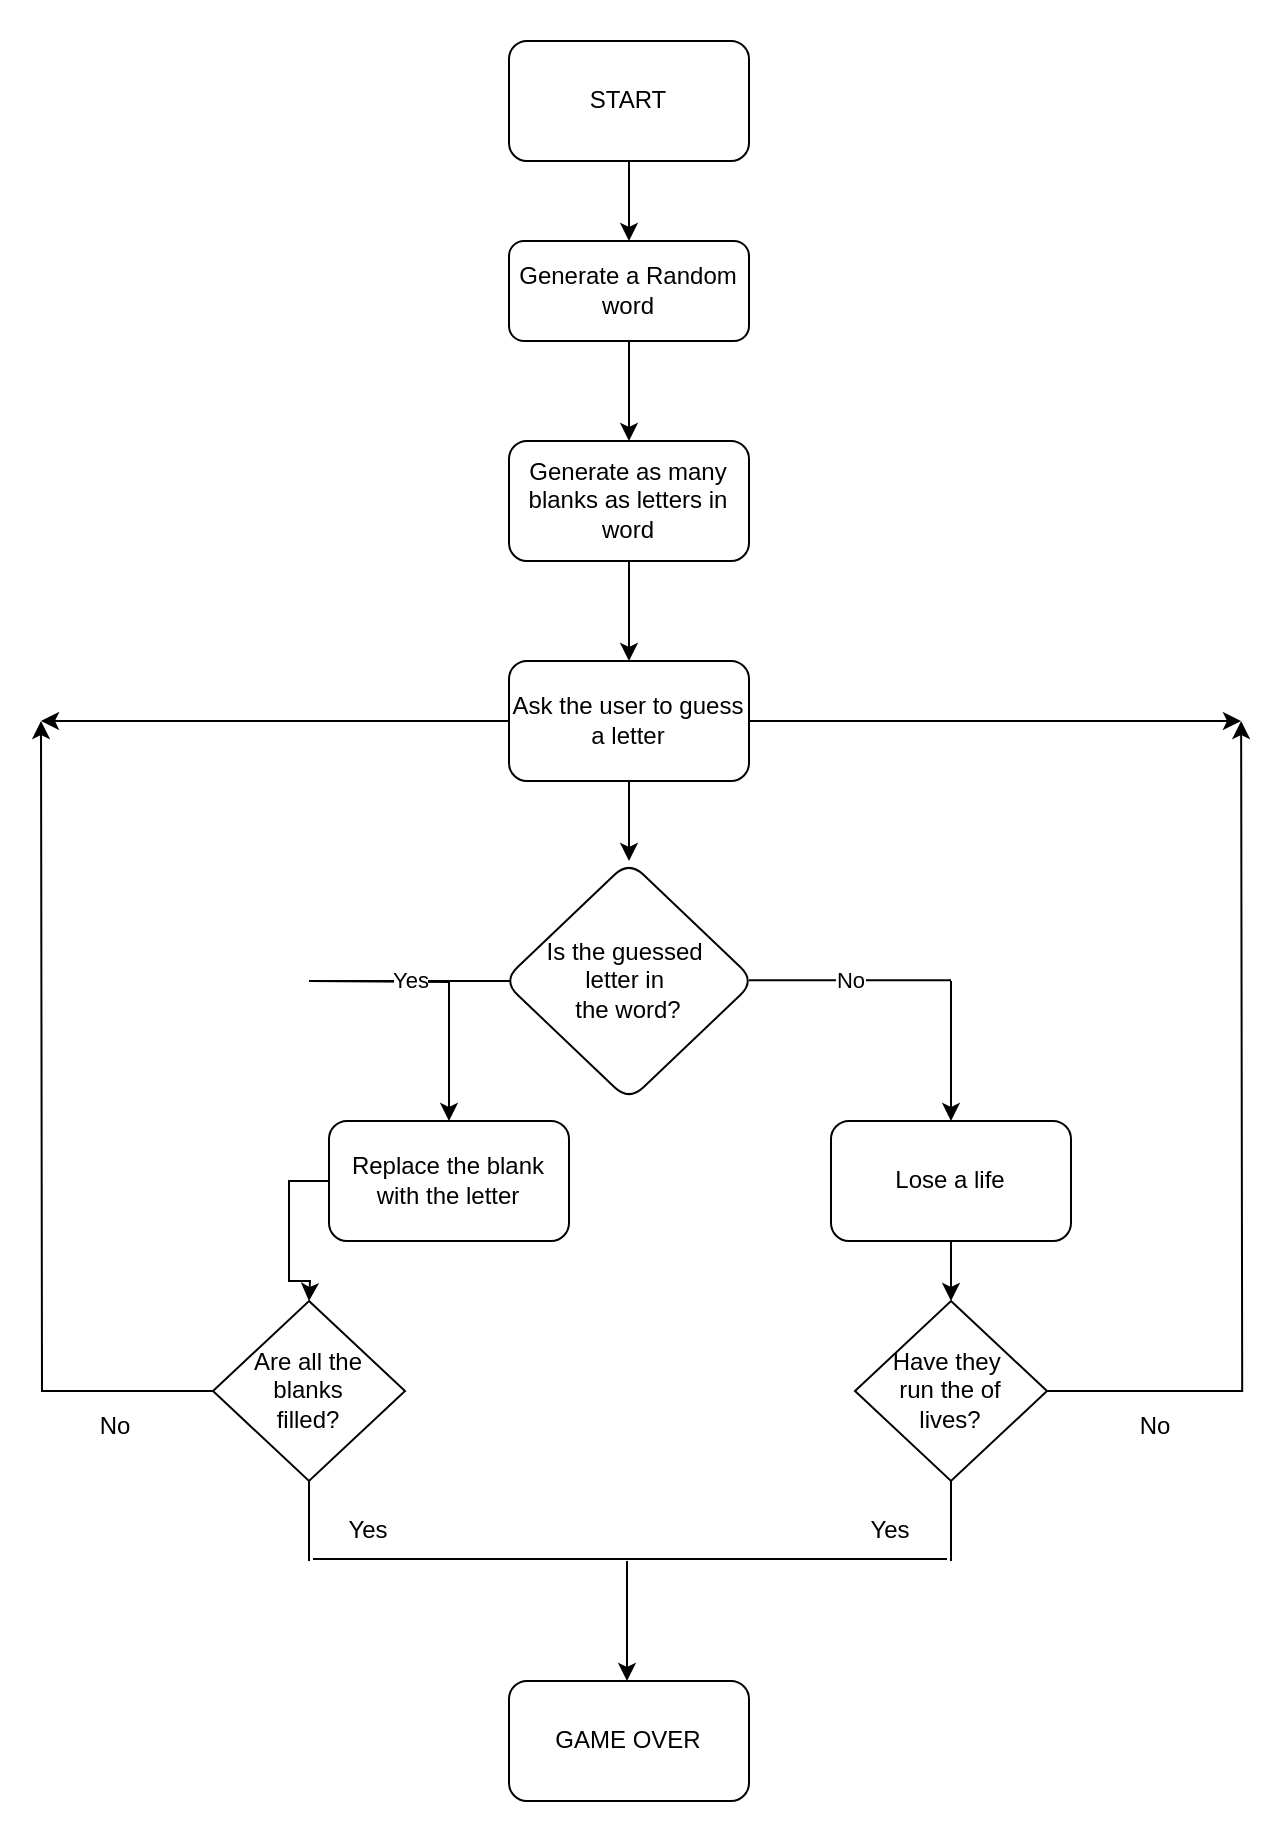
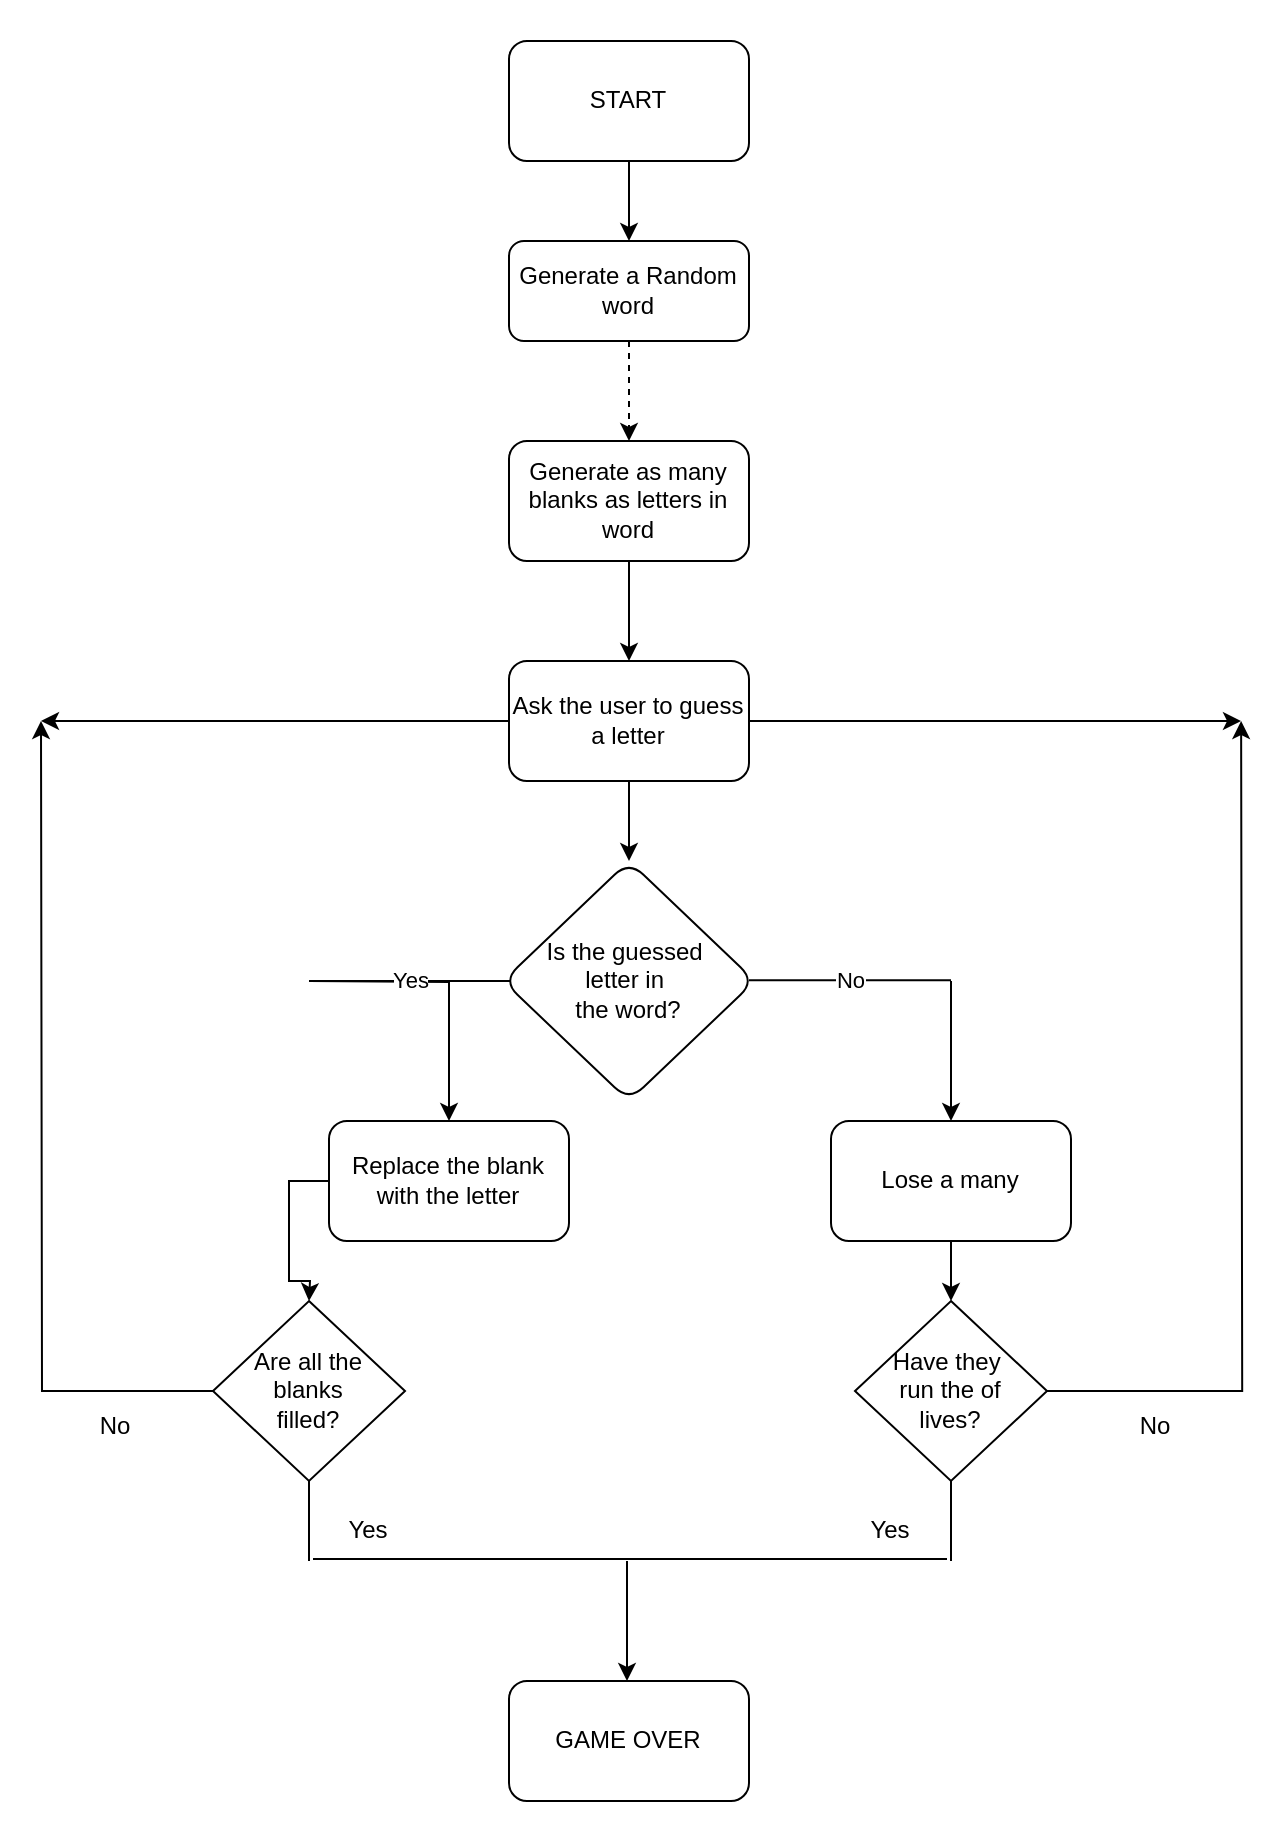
(629, 385) -> (629, 385)
(951, 1181) -> (951, 1181)
